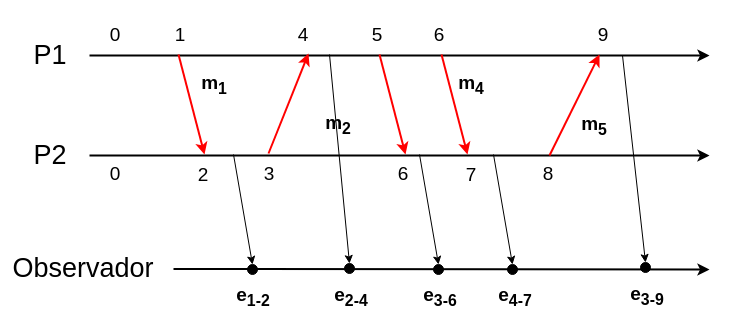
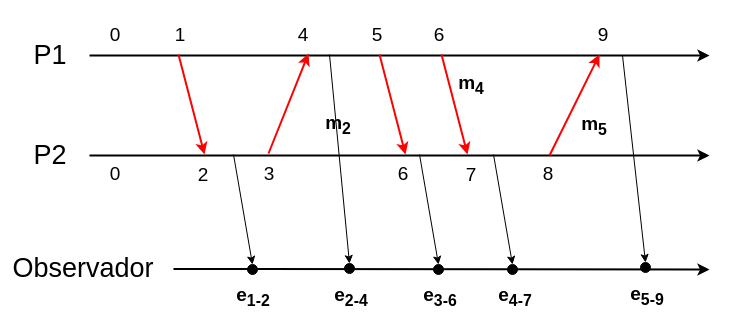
(215, 86) -> none
(648, 297) -> (648, 297)
